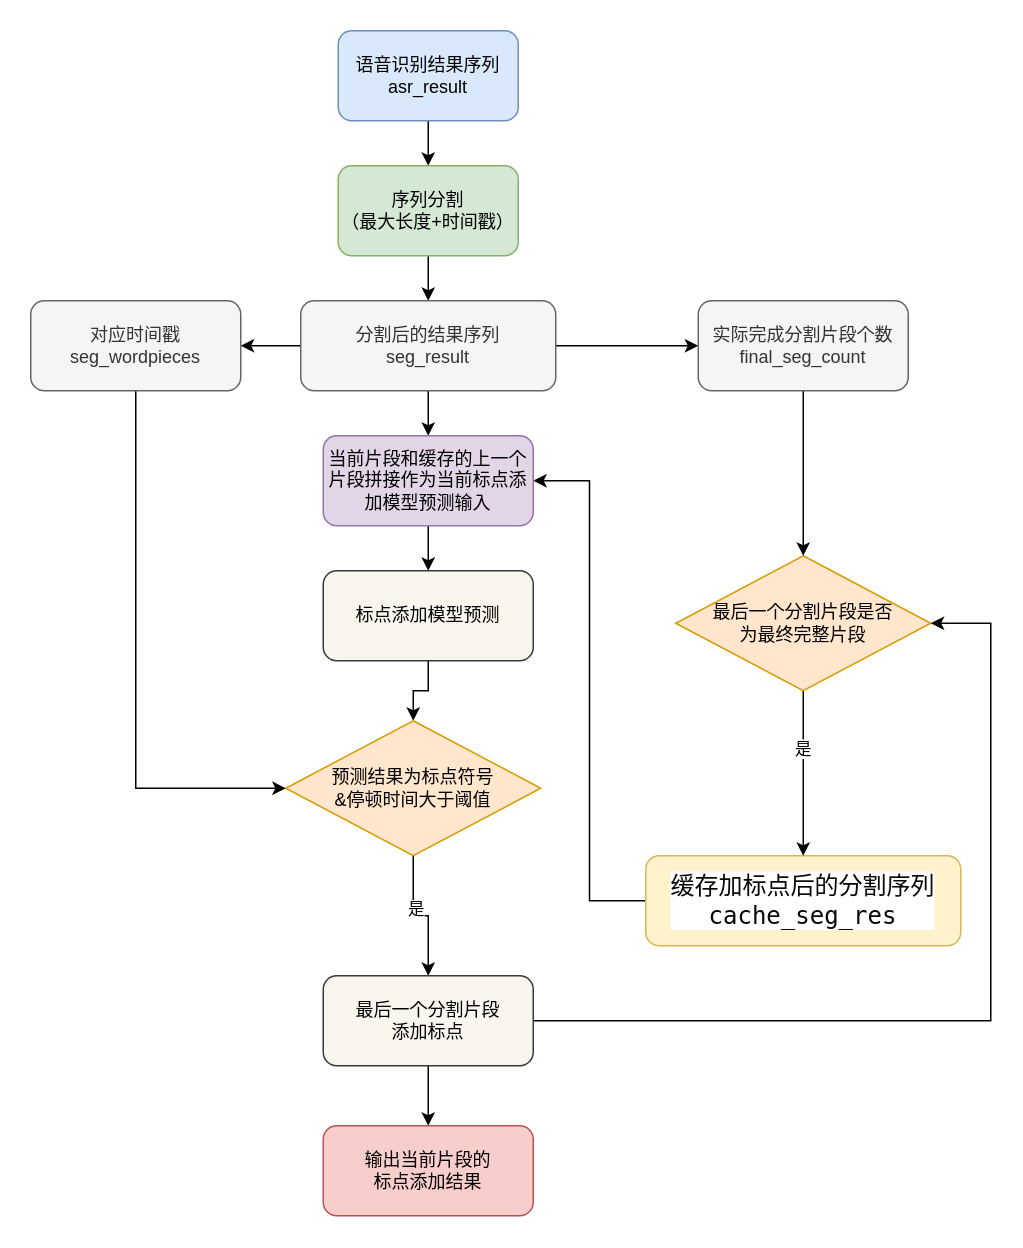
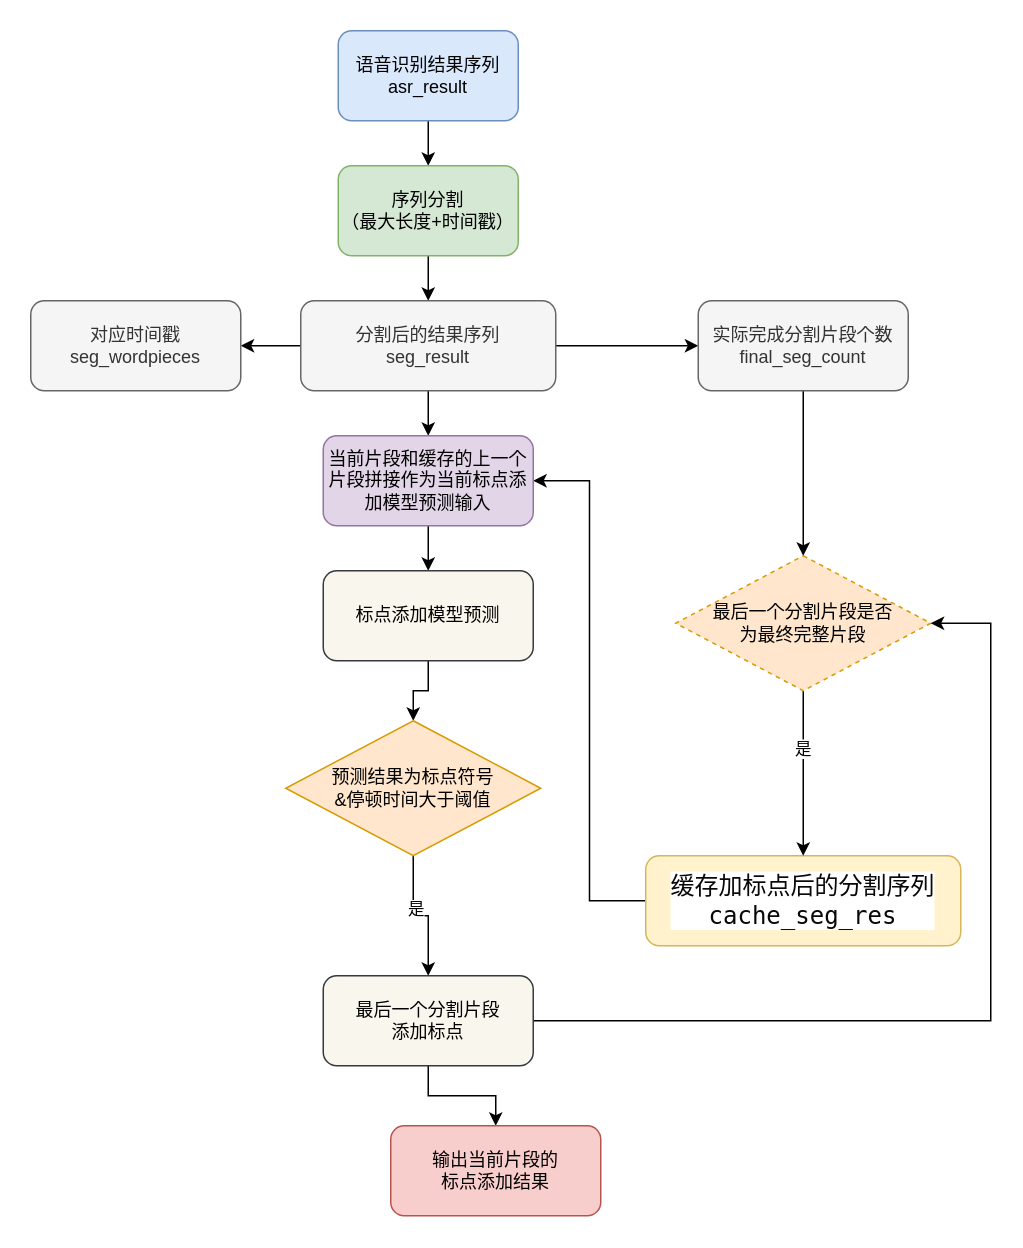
(803, 623) -> (803, 623)
(136, 659) -> none
(428, 1171) -> (496, 1171)
